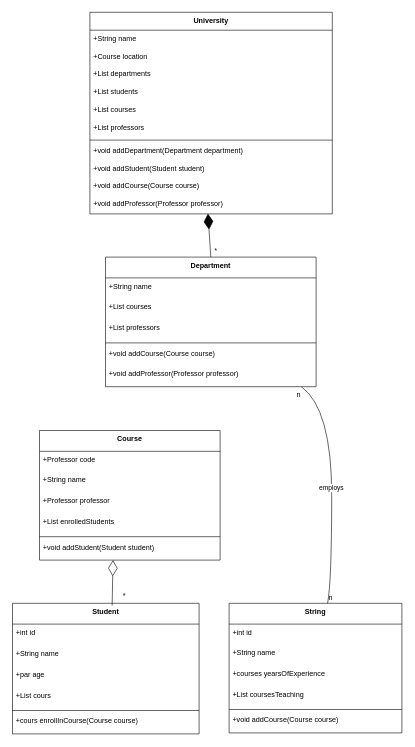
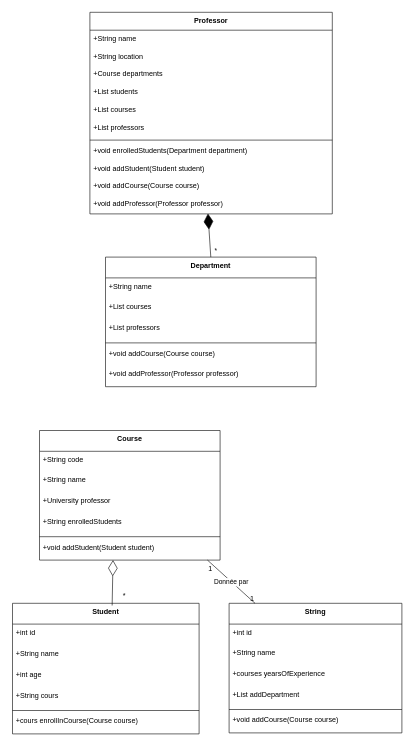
(211, 20) -> (211, 20)
(122, 56) -> (122, 56)
(125, 74) -> (130, 74)
(175, 151) -> (179, 151)
(72, 460) -> (65, 460)
(331, 493) -> none
(82, 501) -> (82, 501)
(83, 522) -> (87, 522)
none -> (231, 582)
(31, 674) -> (30, 674)
(36, 695) -> (40, 695)
(272, 695) -> (269, 695)
